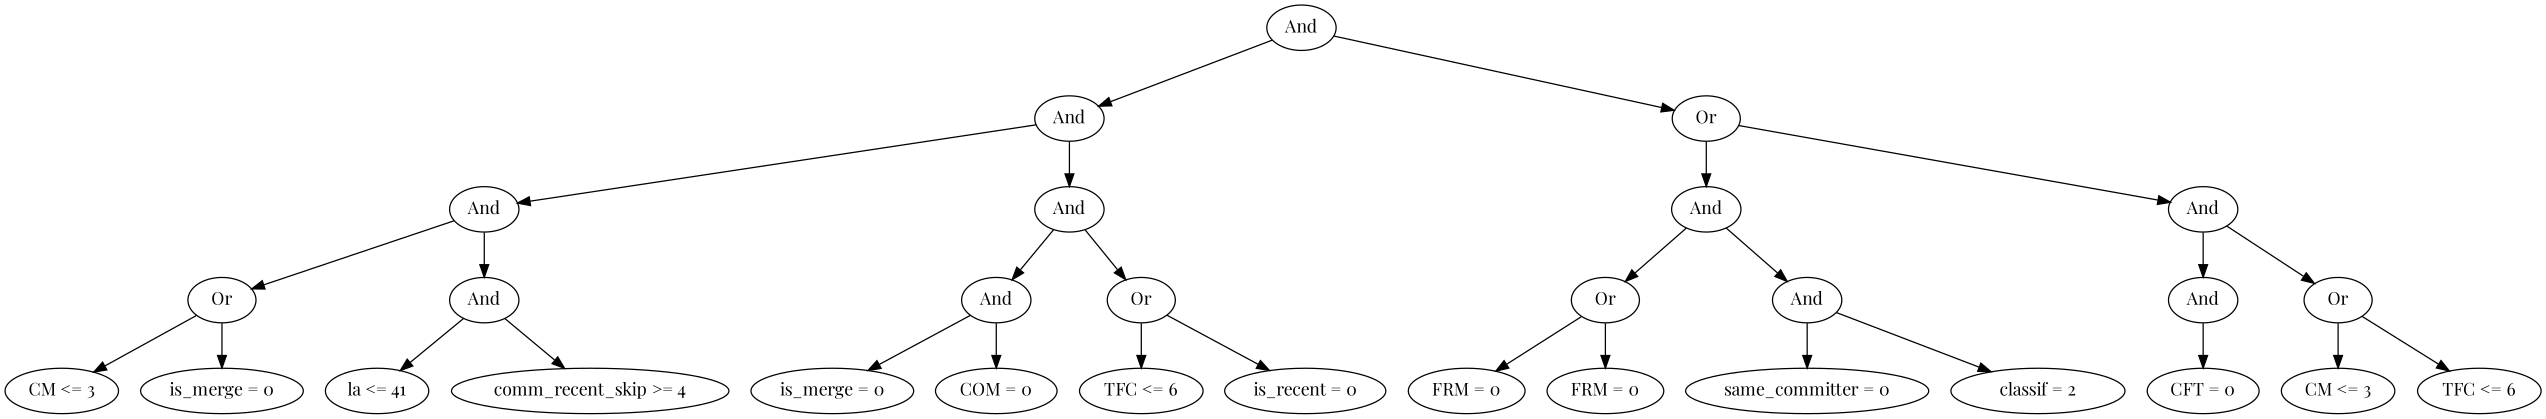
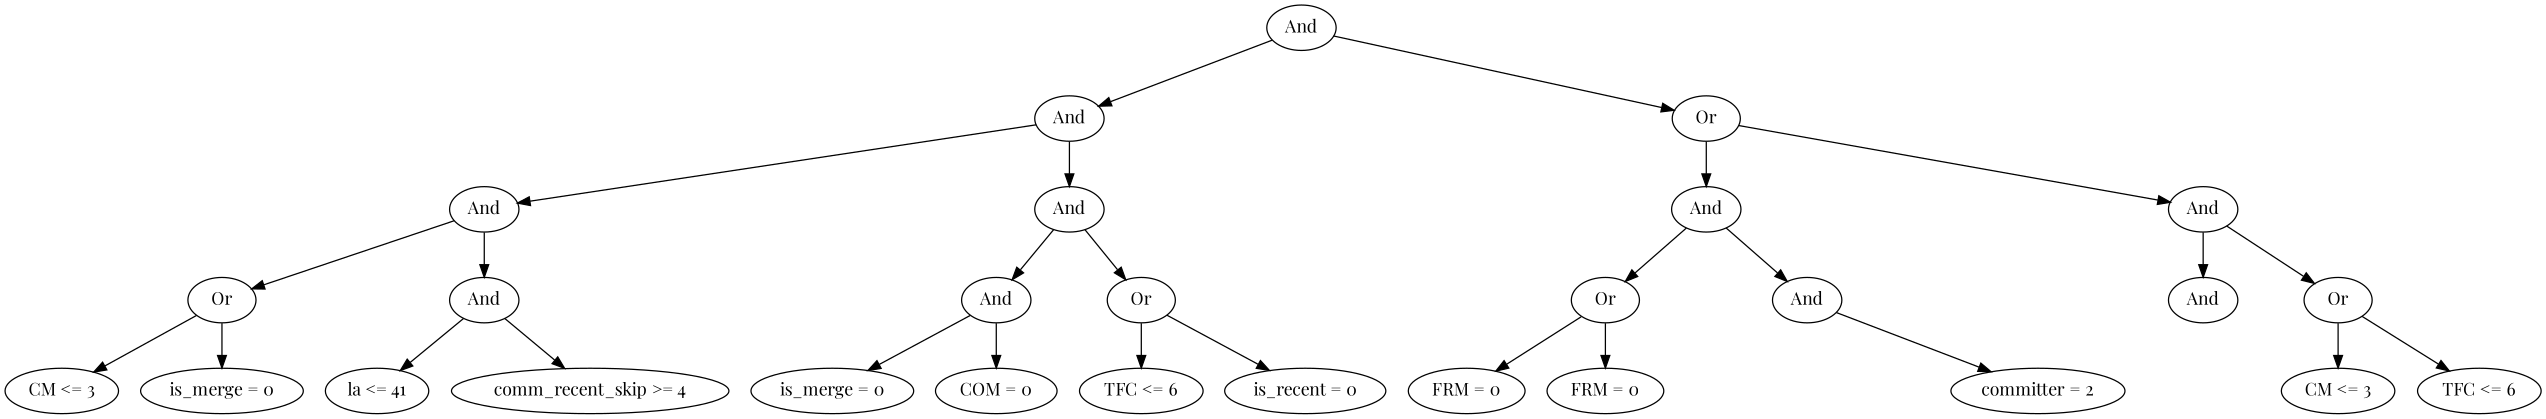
(1807, 391) -> none
(2038, 391) -> (2038, 391)
(2203, 391) -> none
